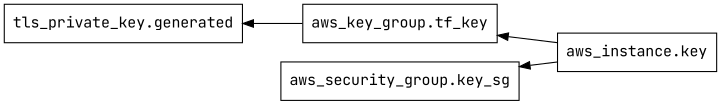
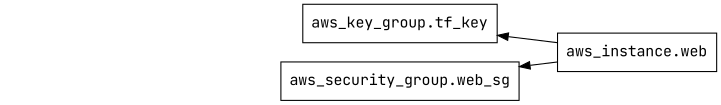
(123, 23) -> none
(637, 52) -> (637, 52)
(400, 81) -> (400, 81)
